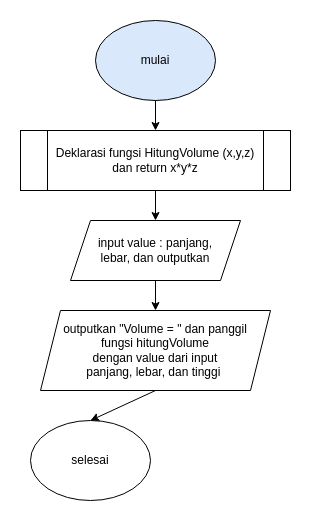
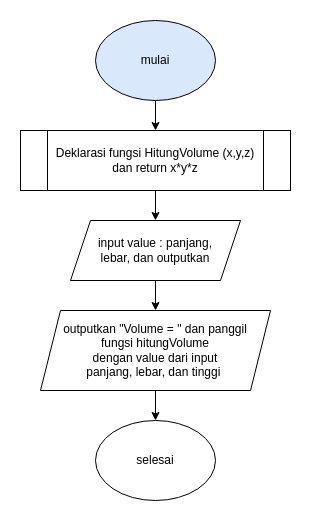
(91, 461) -> (156, 461)
